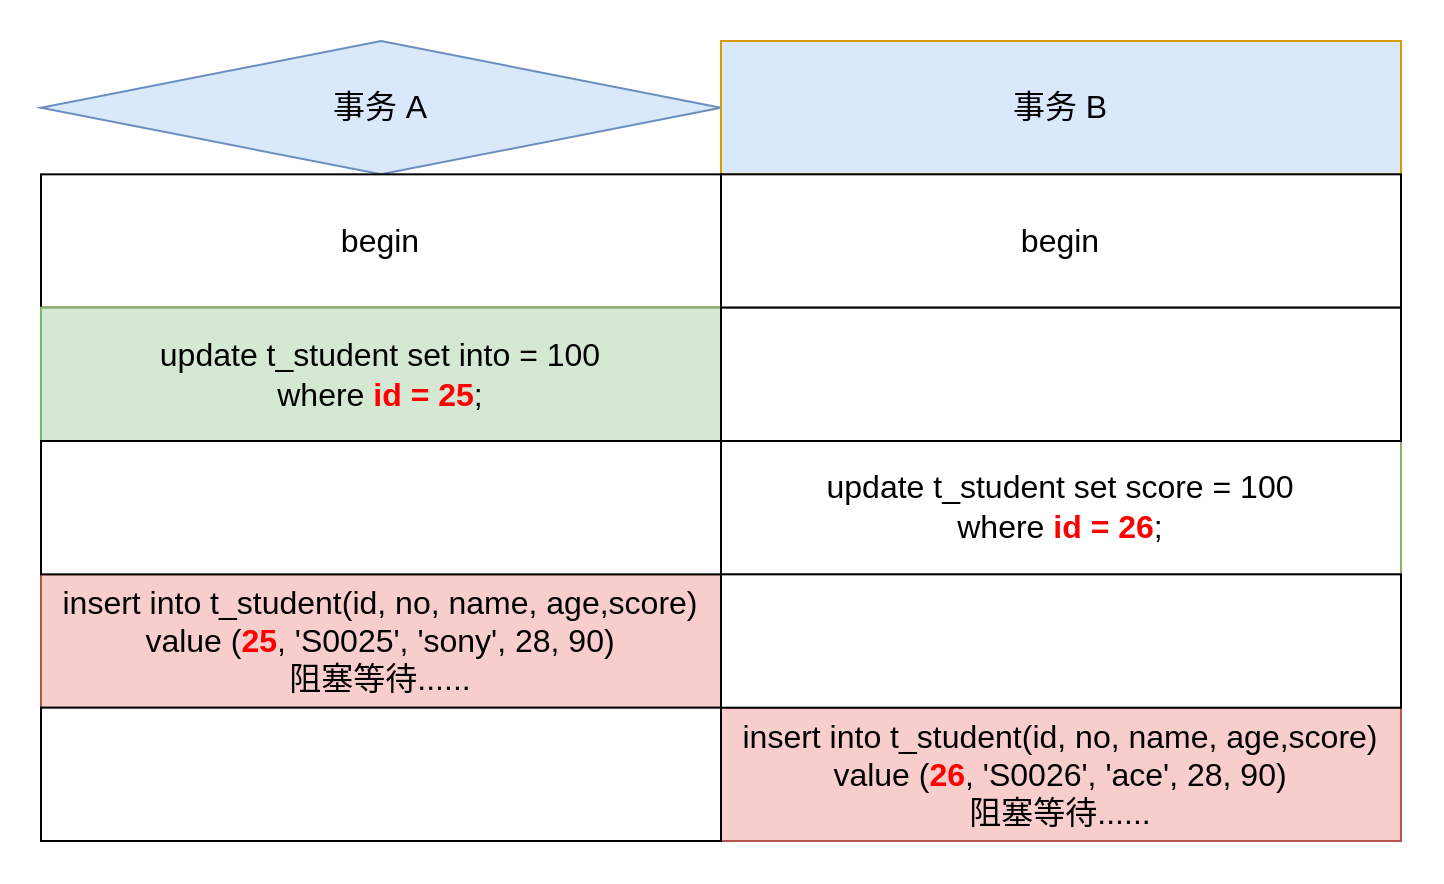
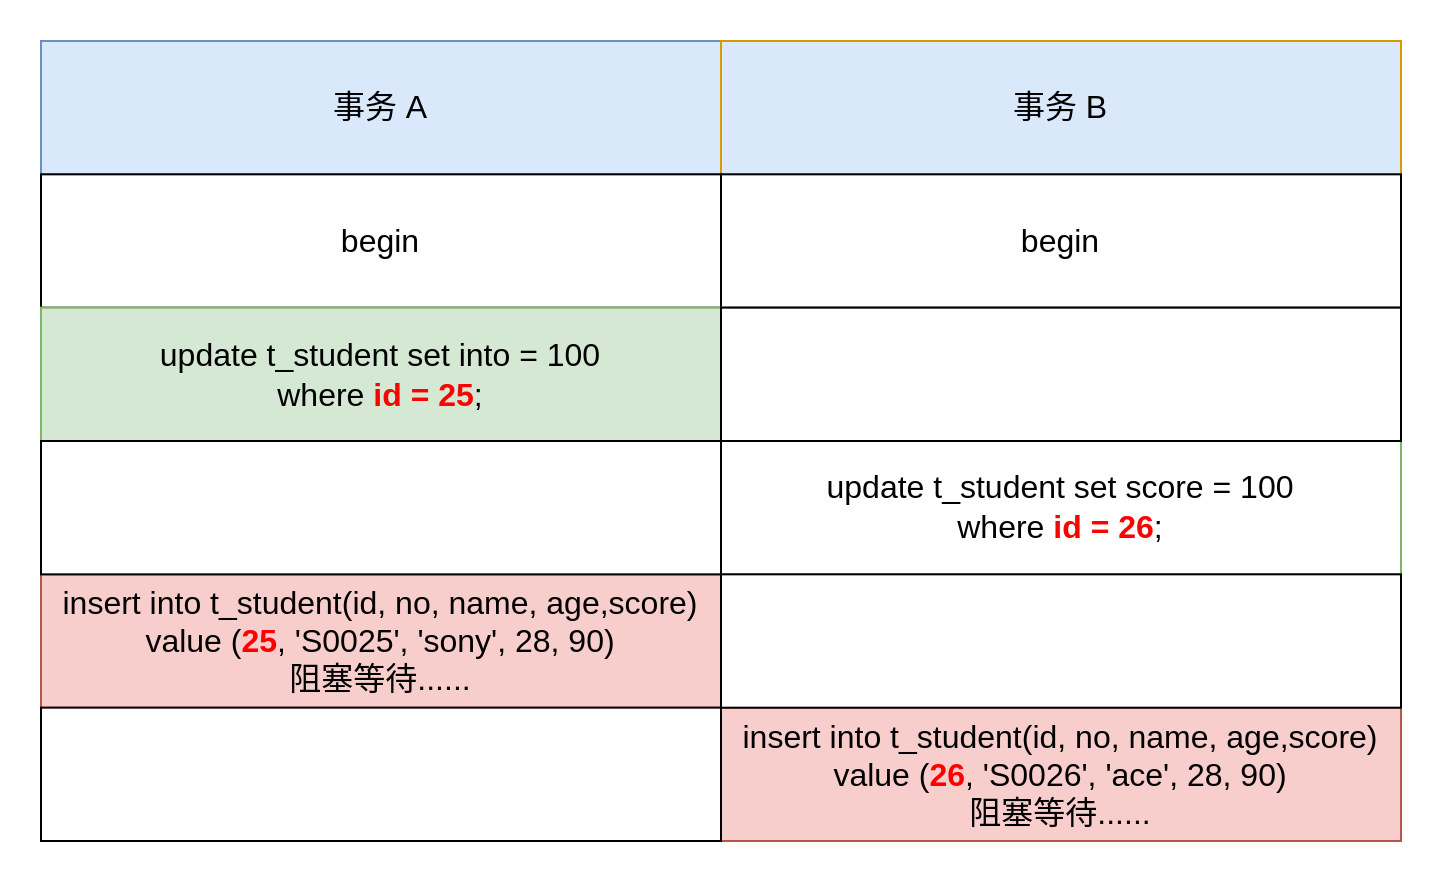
(381, 108) -> (381, 108)
